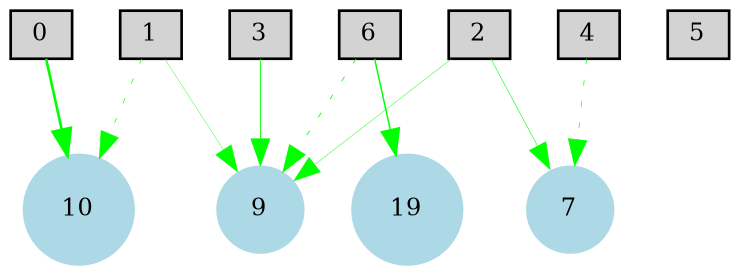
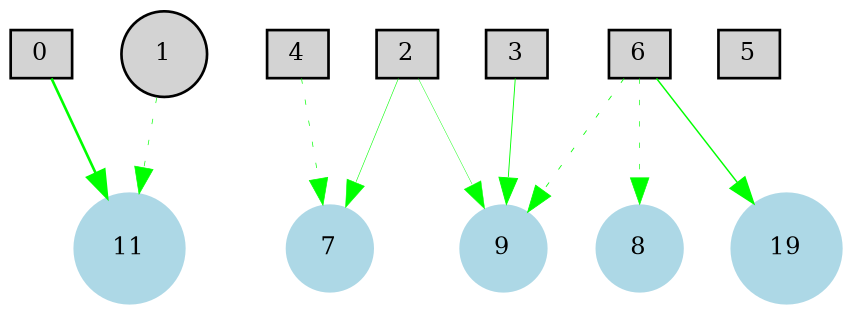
(151, 35) -> (164, 54)
(194, 104) -> none
(79, 210) -> (130, 248)
none -> (640, 248)
